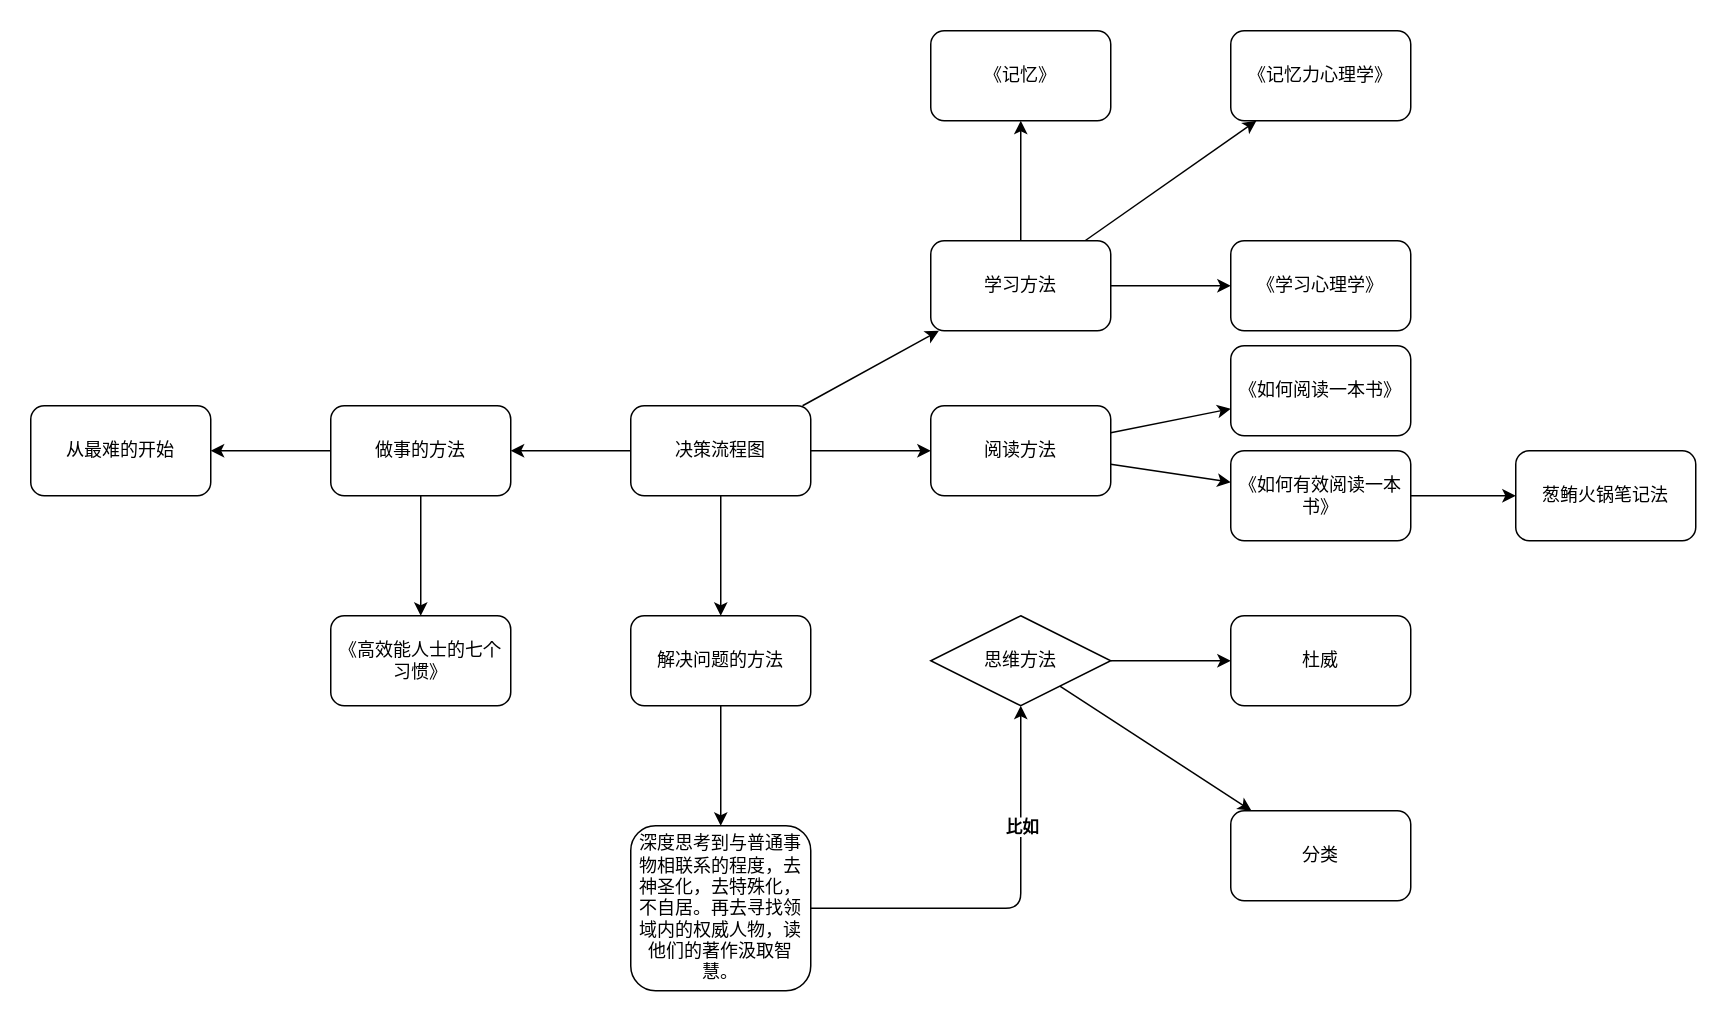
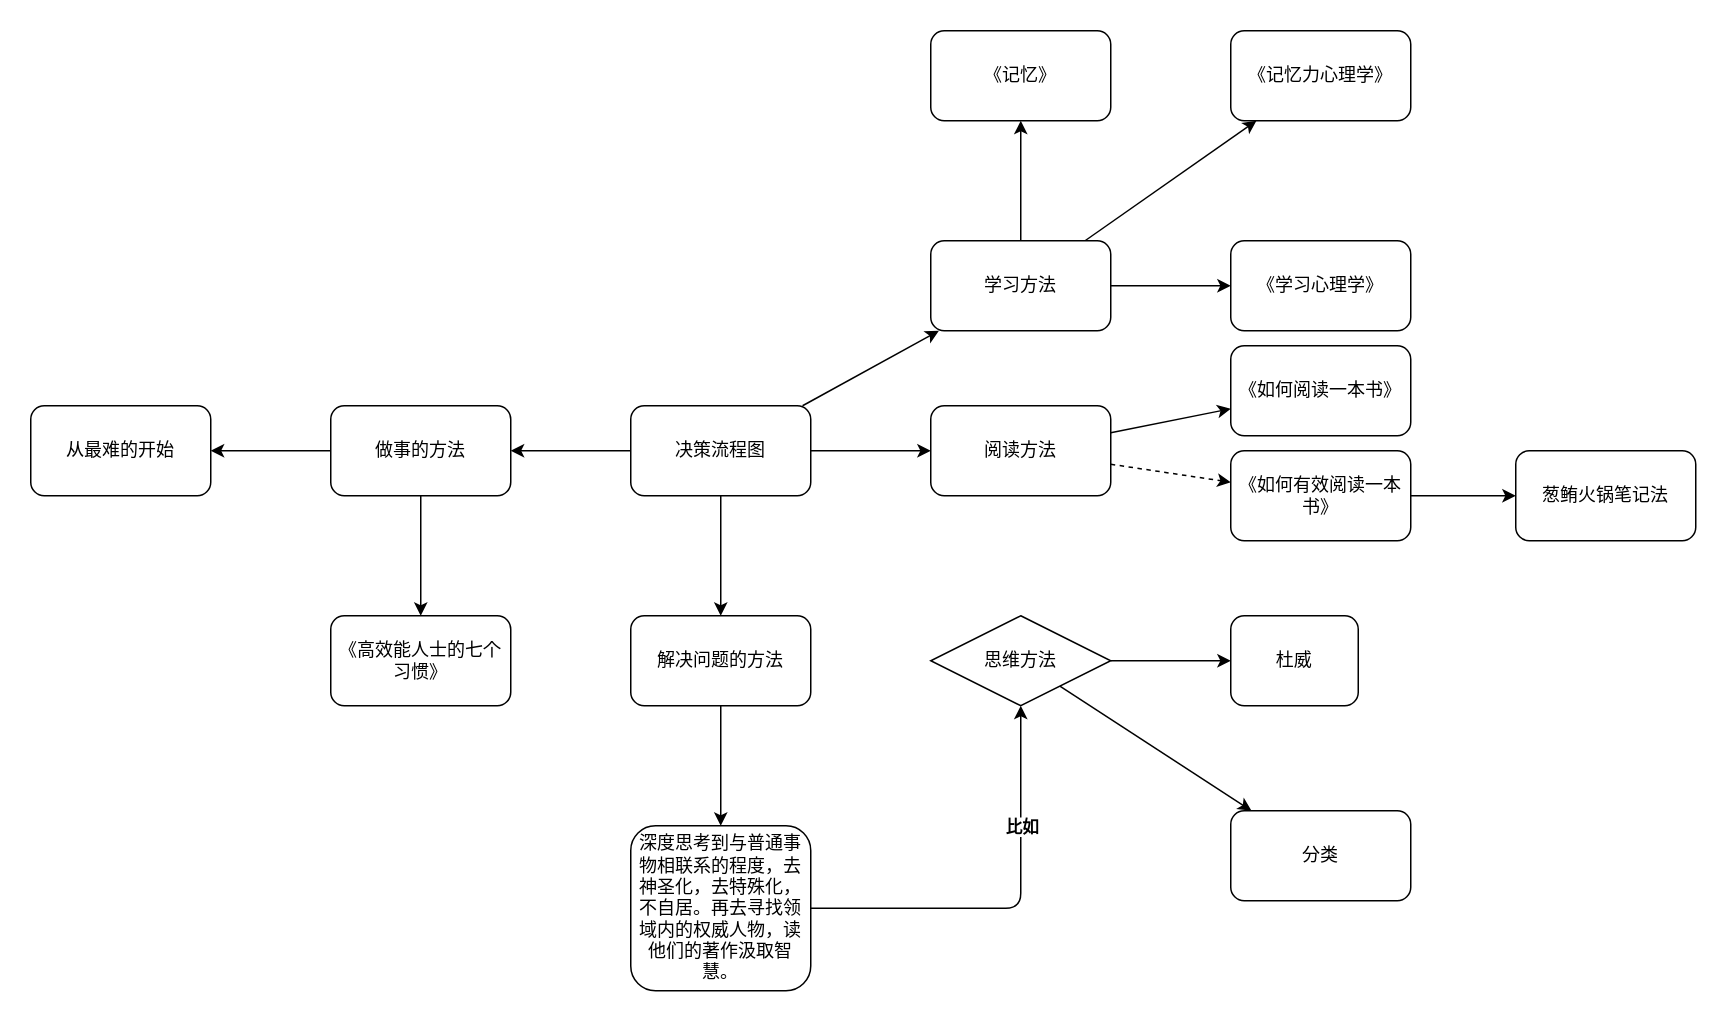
(1165, 472) -> (1165, 472)
(1321, 661) -> (1295, 661)
